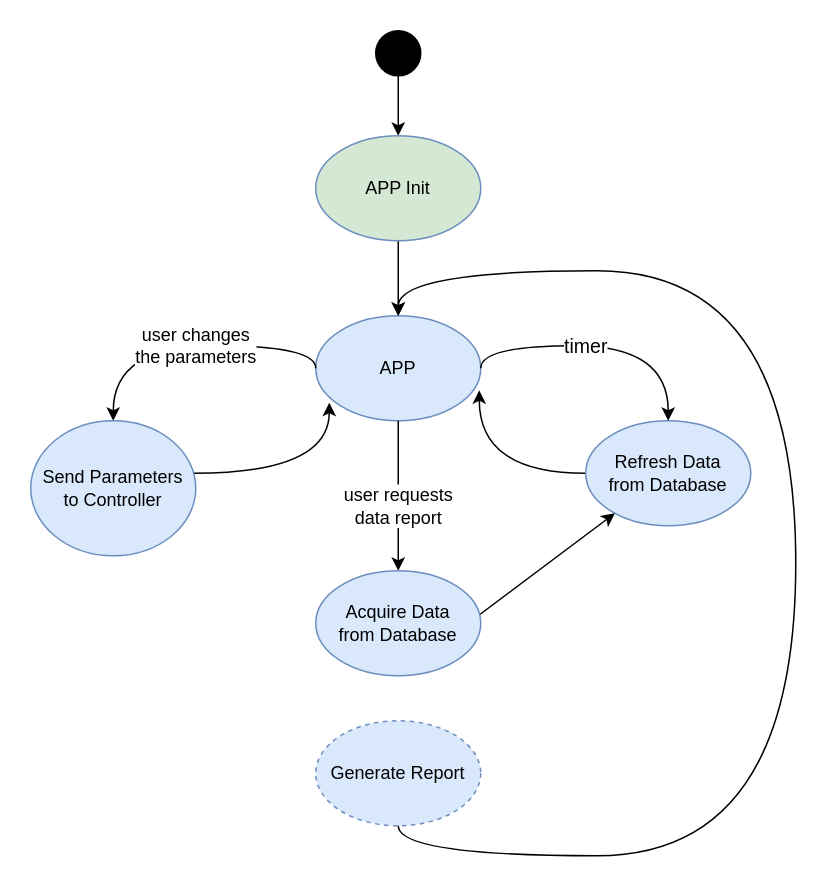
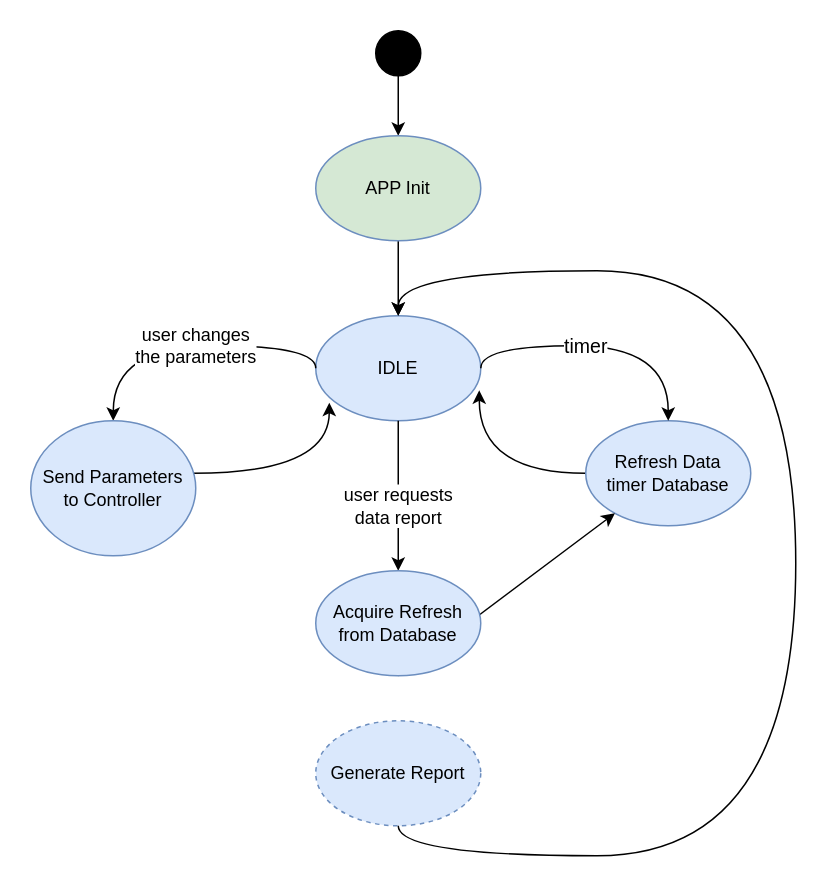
(398, 368) -> (398, 368)
(668, 473) -> (668, 473)
(398, 623) -> (398, 623)
